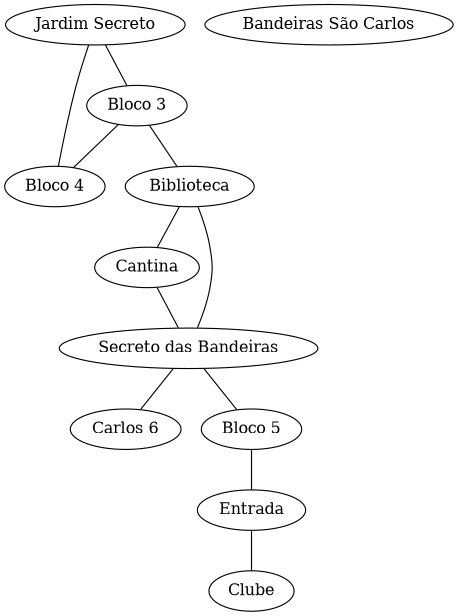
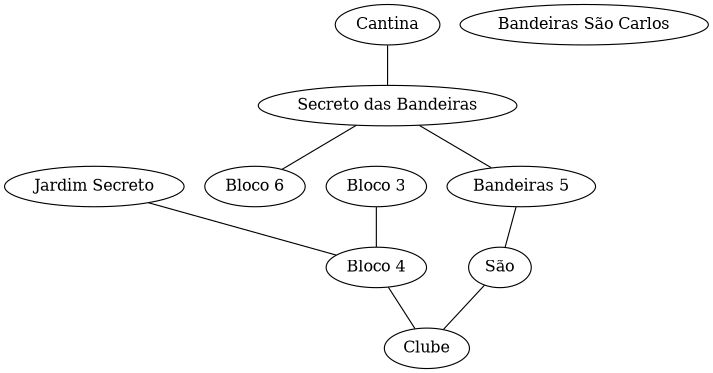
(116, 65) -> none
(190, 187) -> none
none -> (402, 308)
(126, 429) -> (255, 187)
(252, 429) -> (521, 187)
(252, 510) -> (500, 267)
